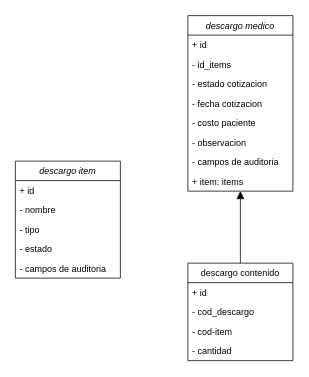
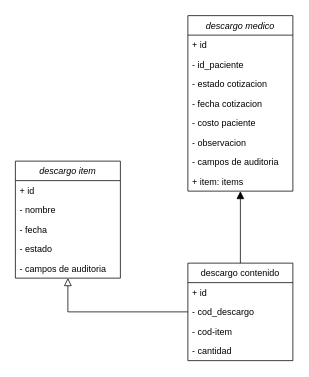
(214, 65) -> (221, 65)
(32, 230) -> (36, 230)
none -> (115, 312)
